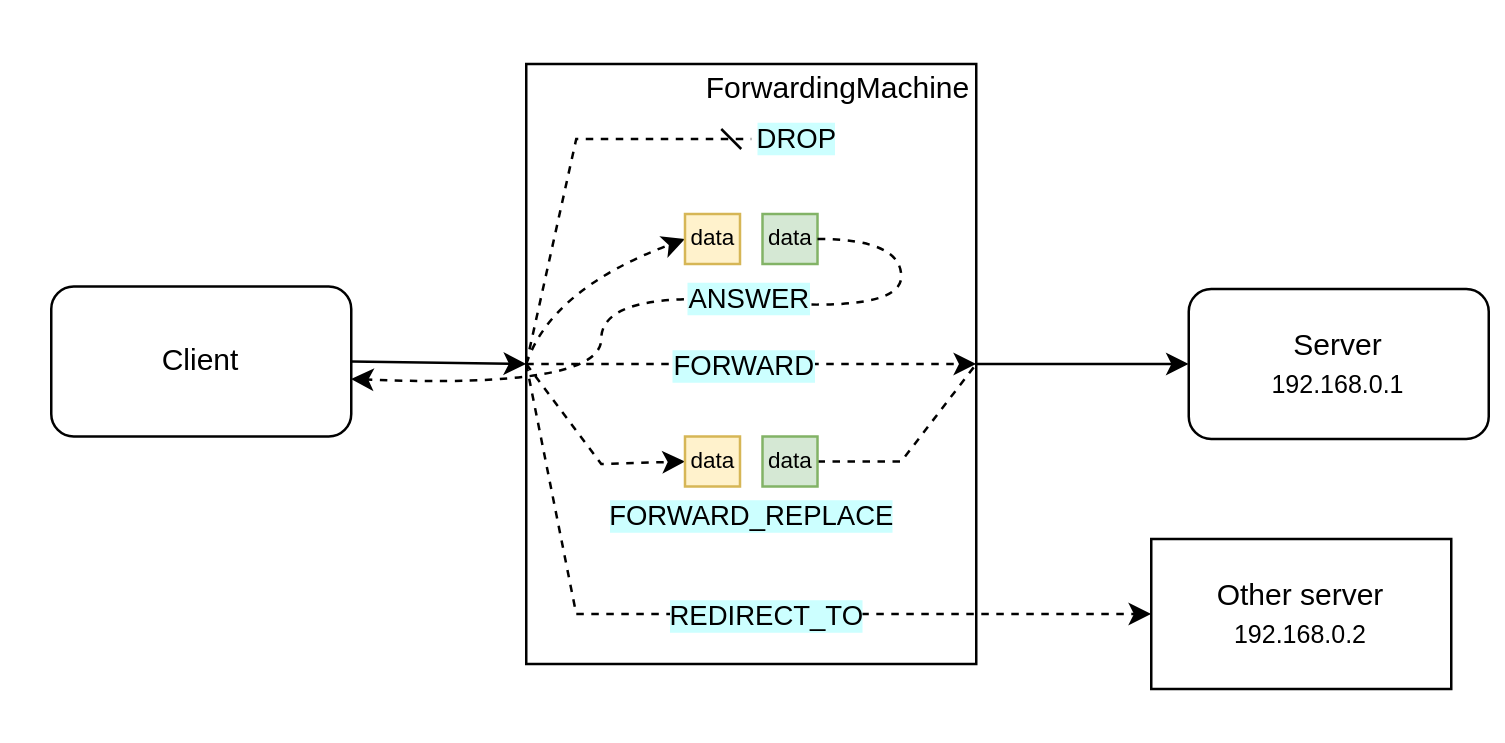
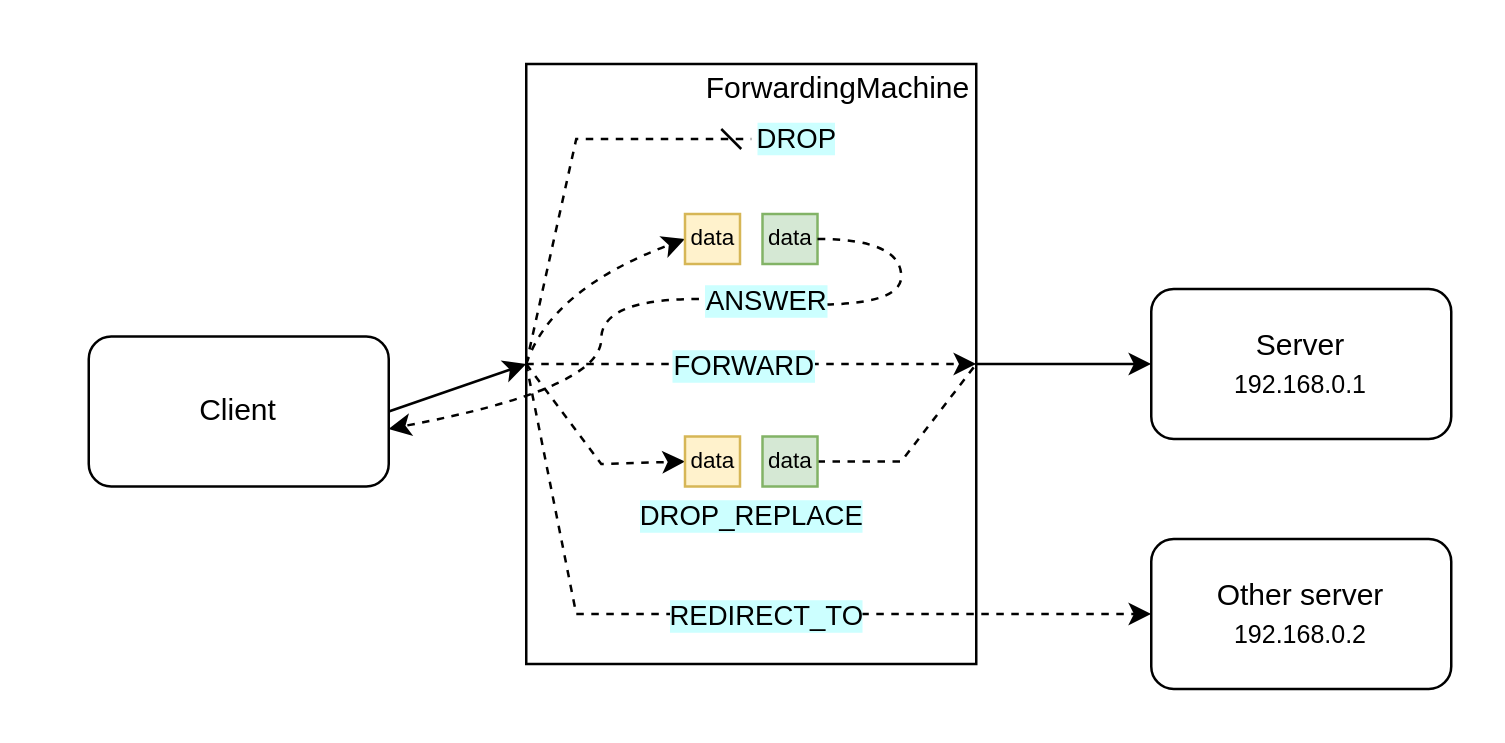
(201, 361) -> (239, 411)
(1339, 364) -> (1301, 364)
(753, 516) -> (753, 516)
(1301, 614) -> (1301, 614)
